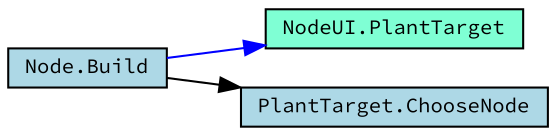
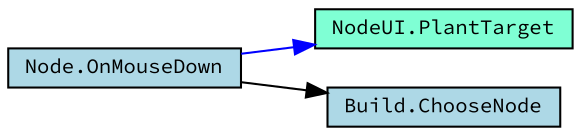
(88, 68) -> (125, 68)
(394, 107) -> (444, 107)
